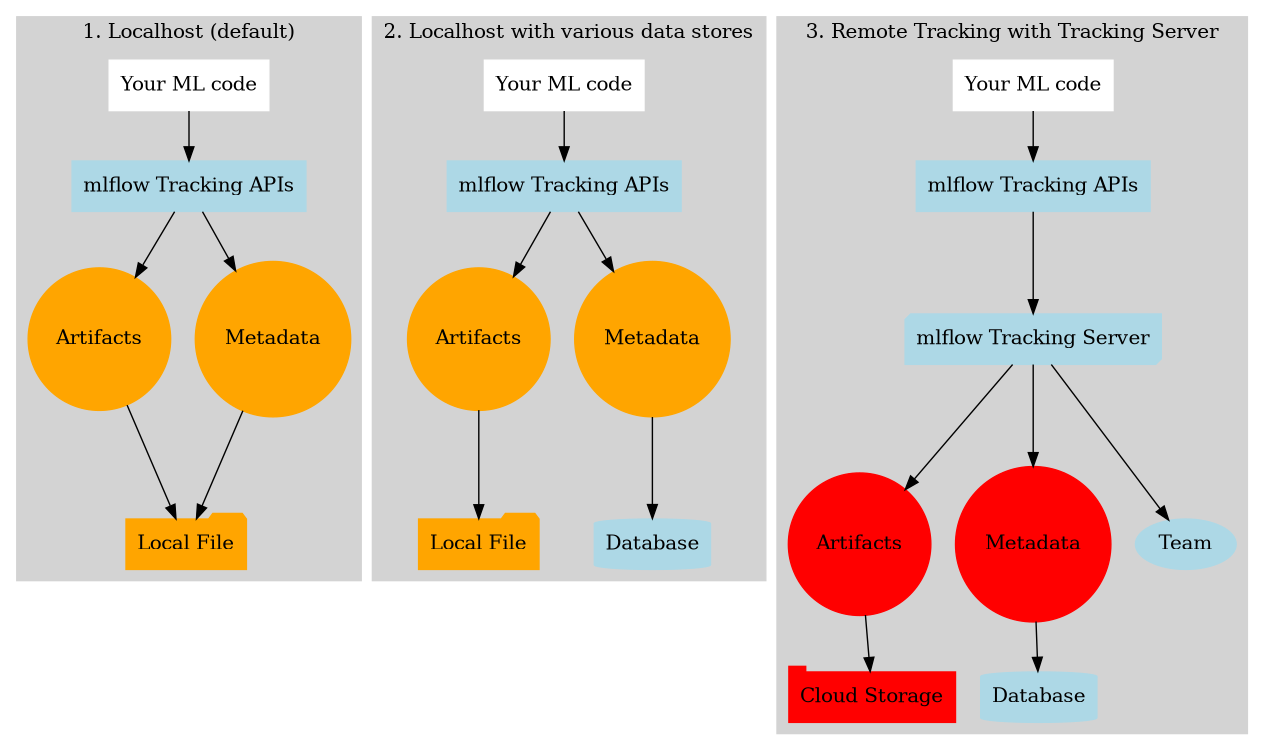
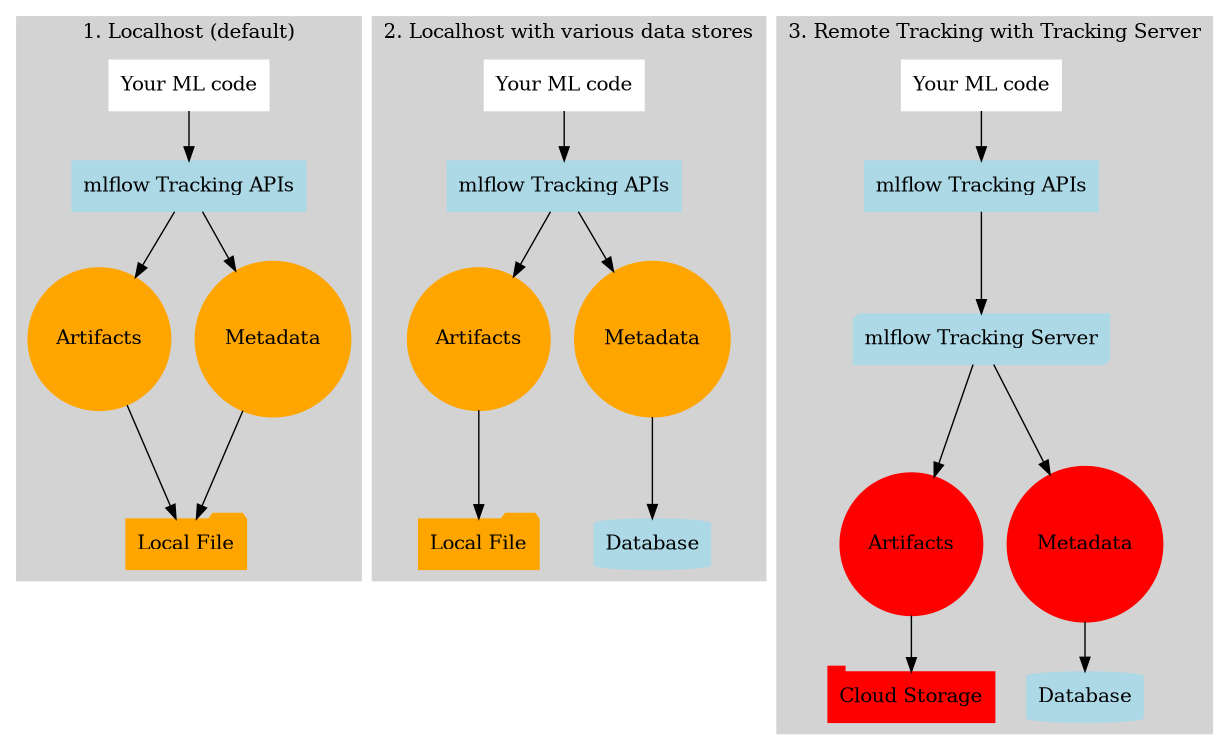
(1186, 544) -> none
